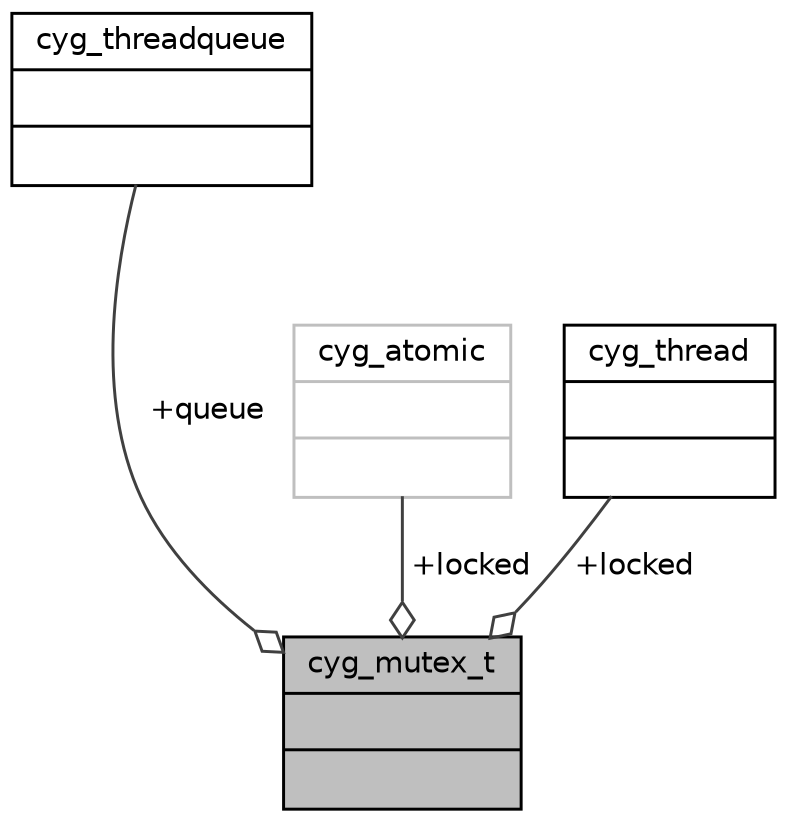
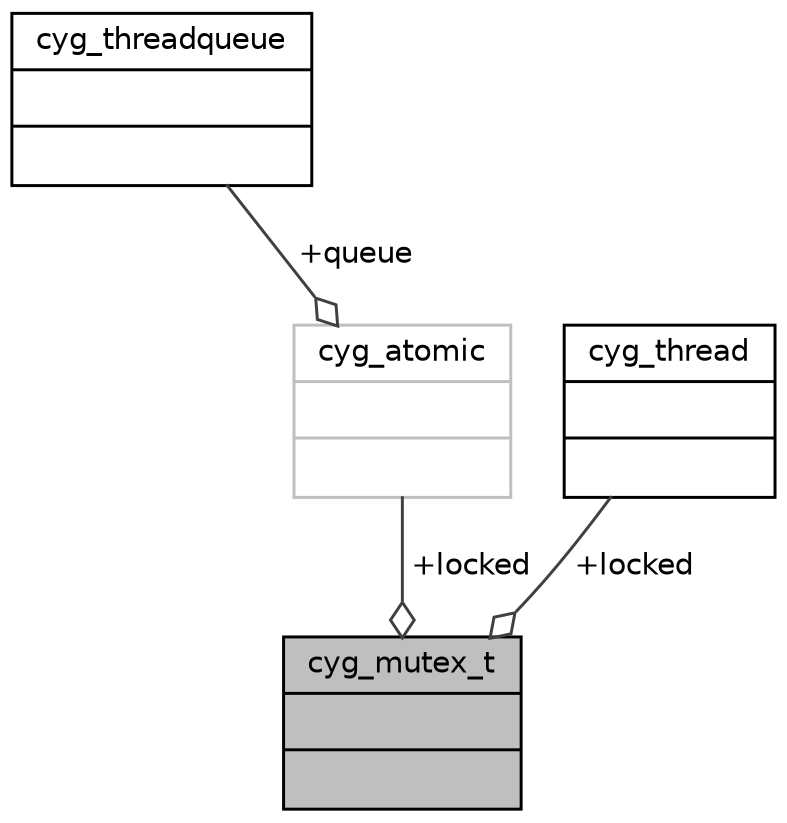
(120, 429) -> (271, 241)
